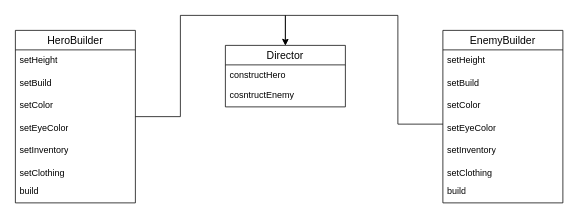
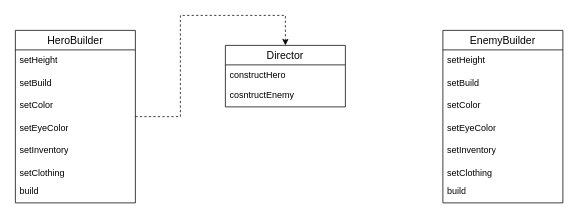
(180, 36) -> (180, 36)
(398, 36) -> none
